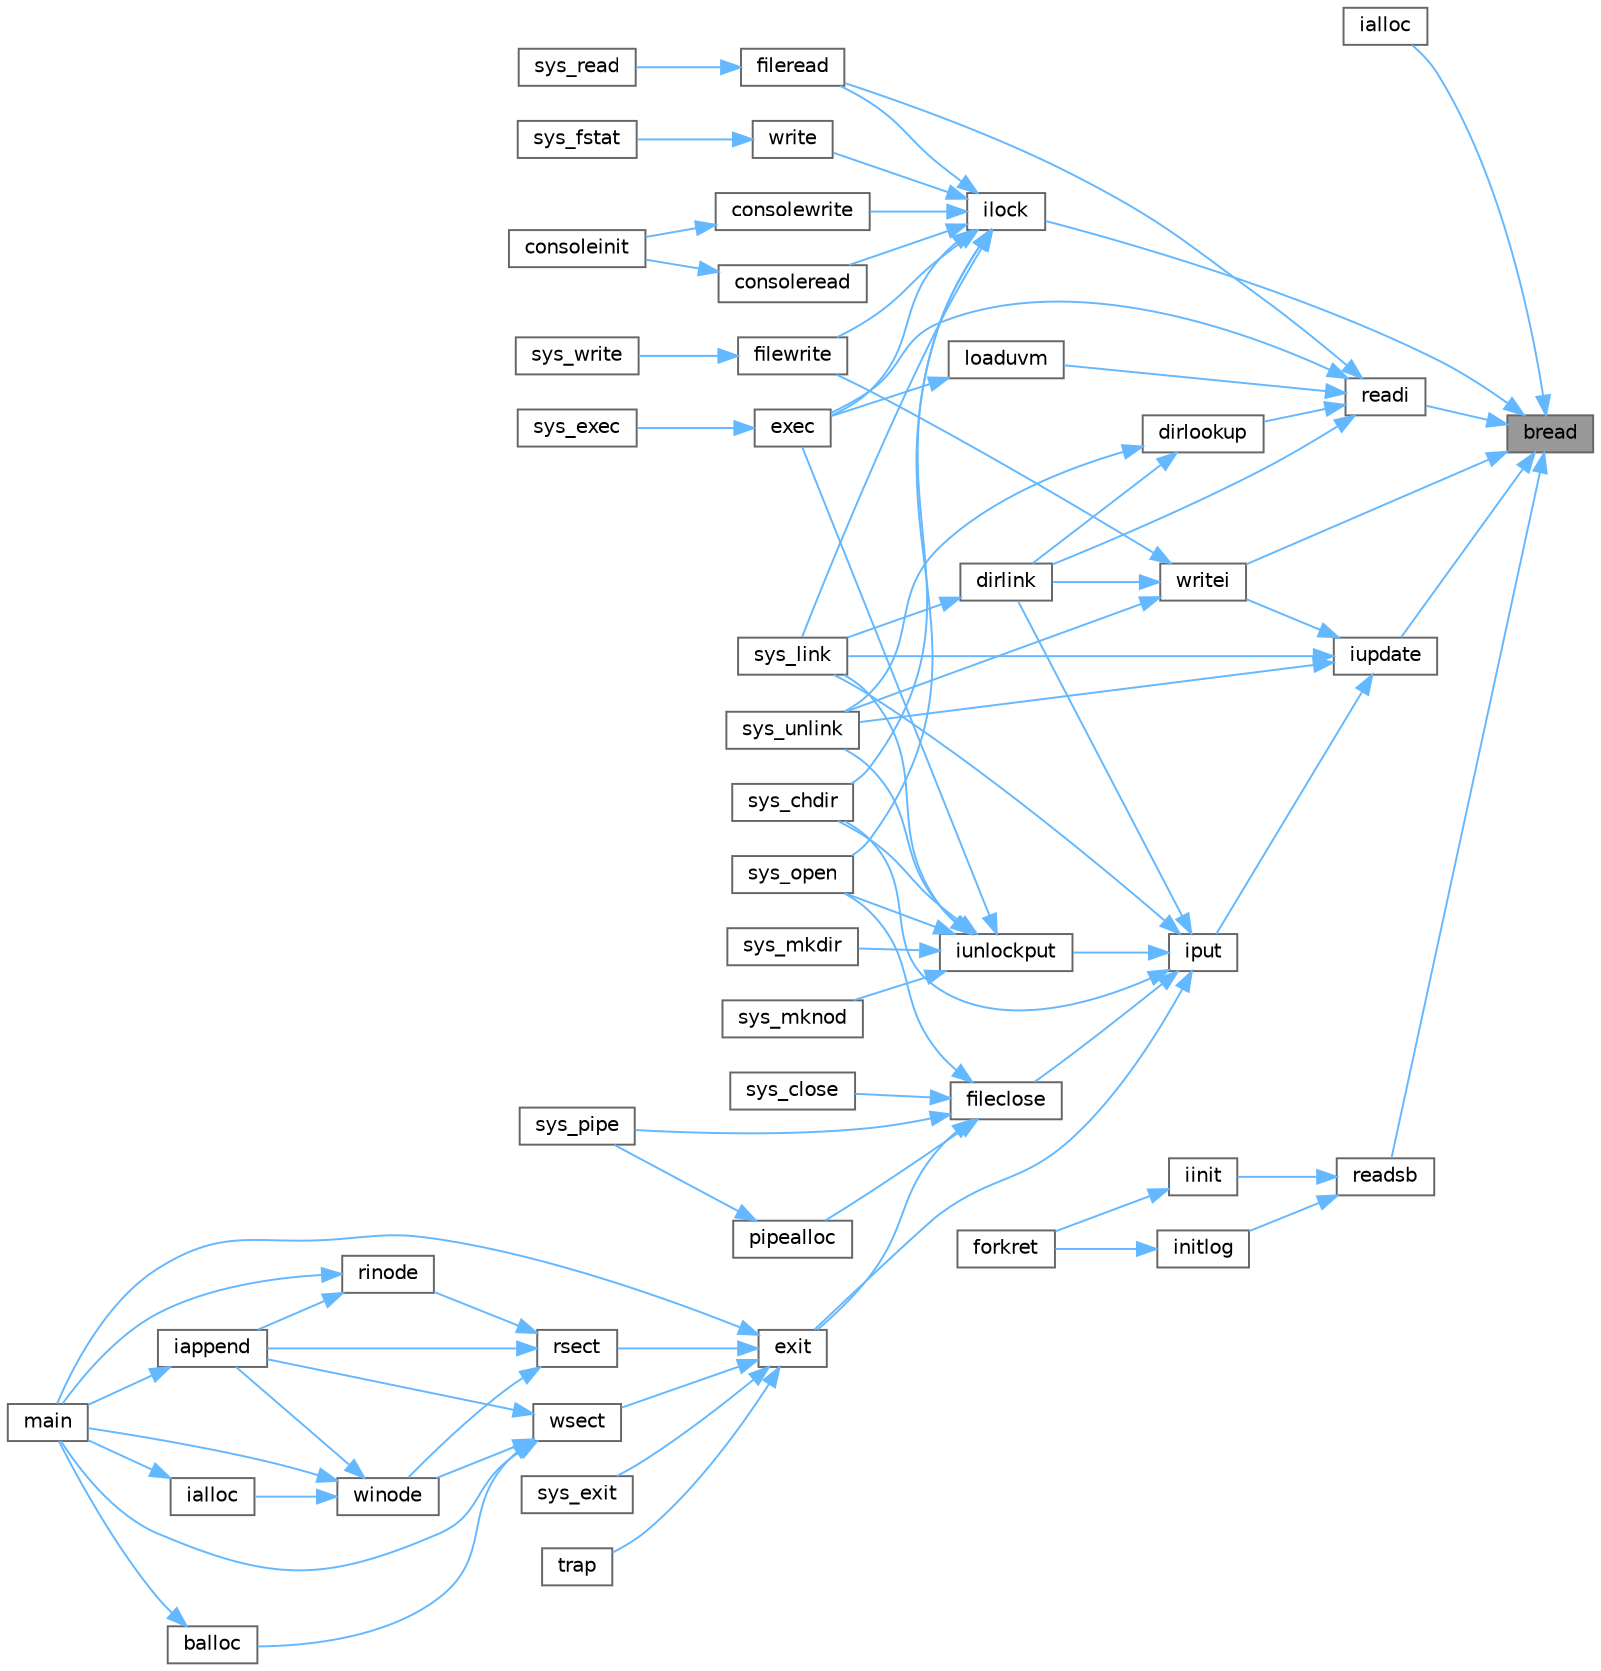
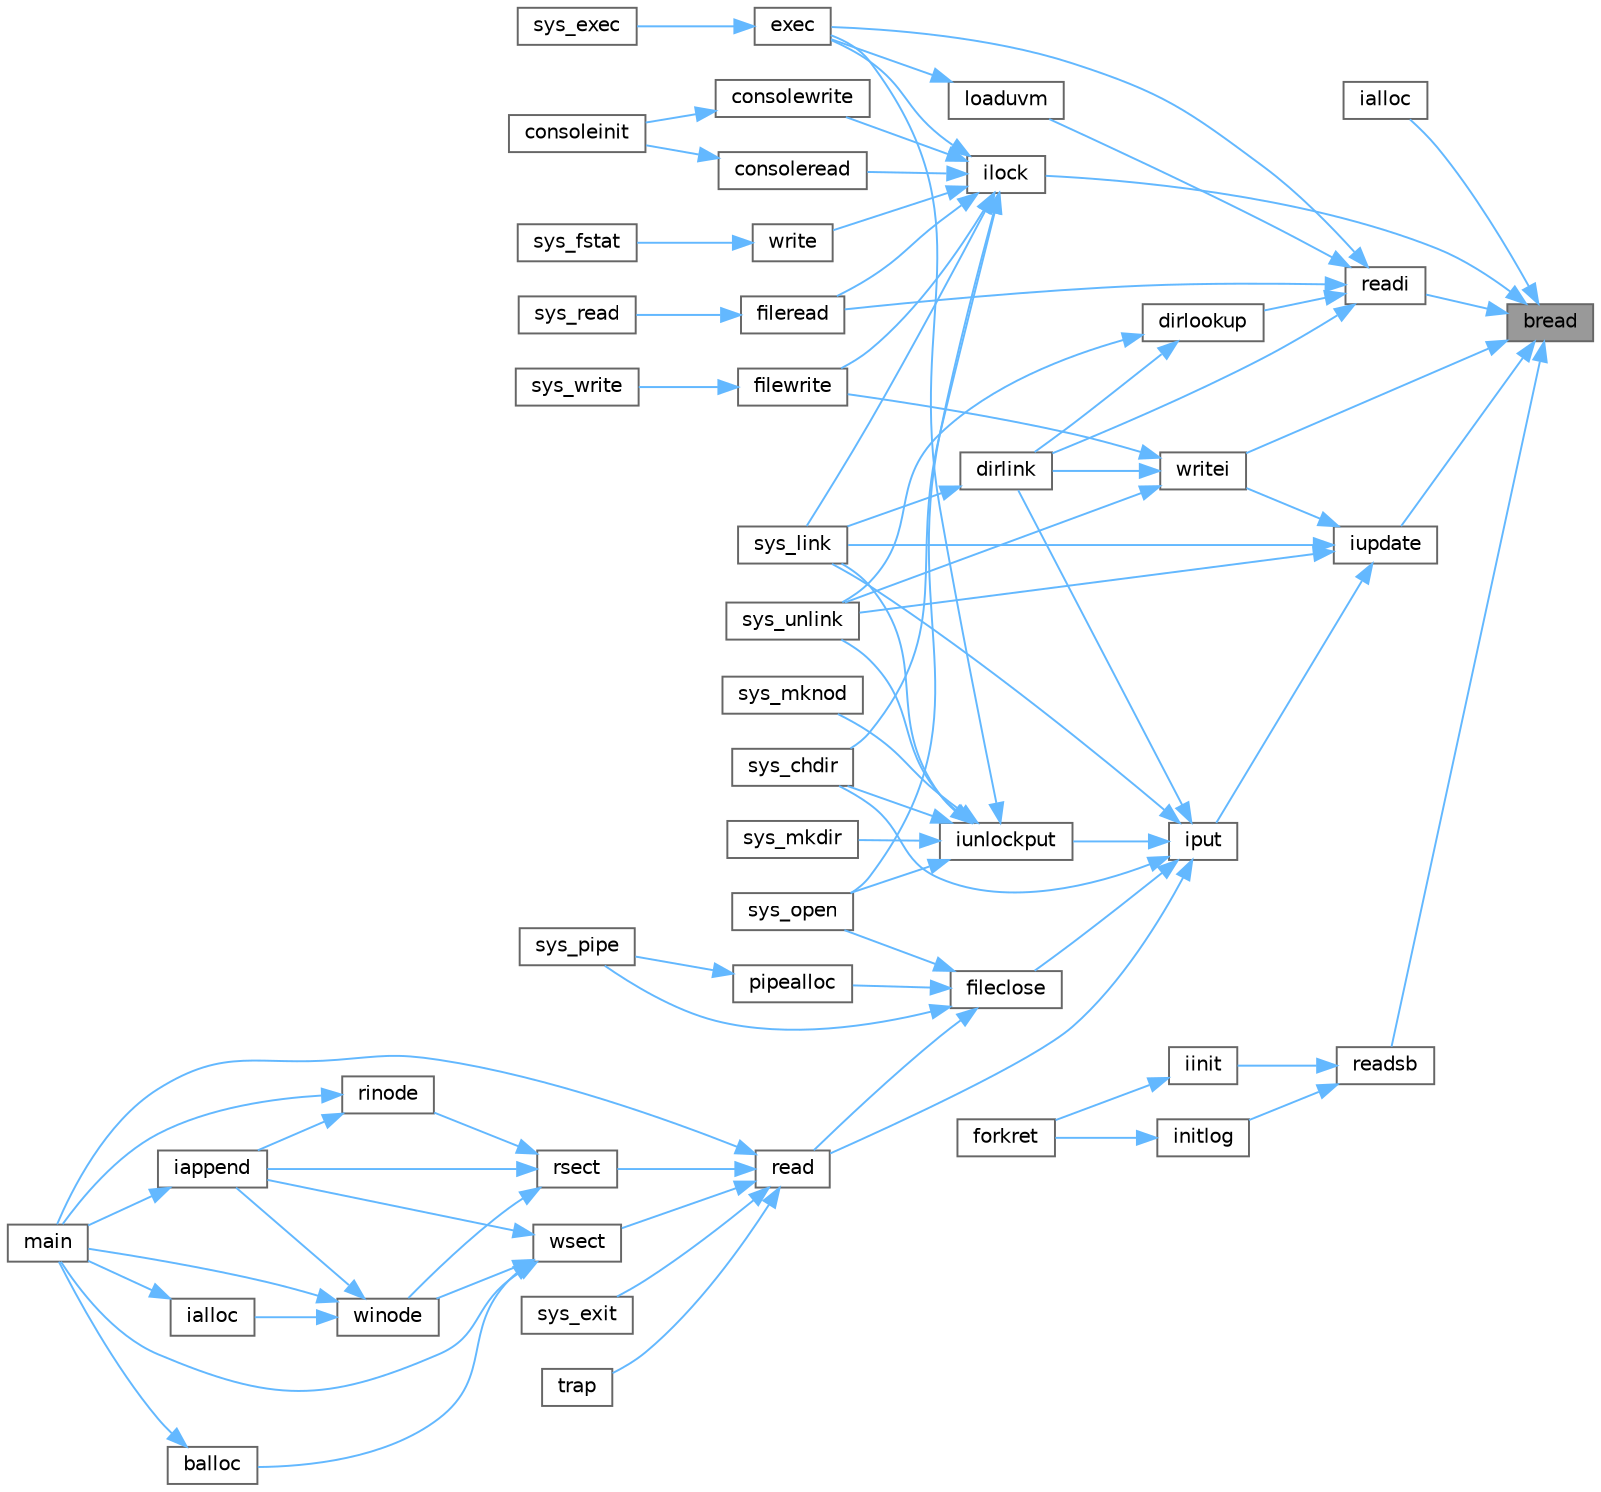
(793, 1091) -> none
(793, 1348) -> (793, 1169)
